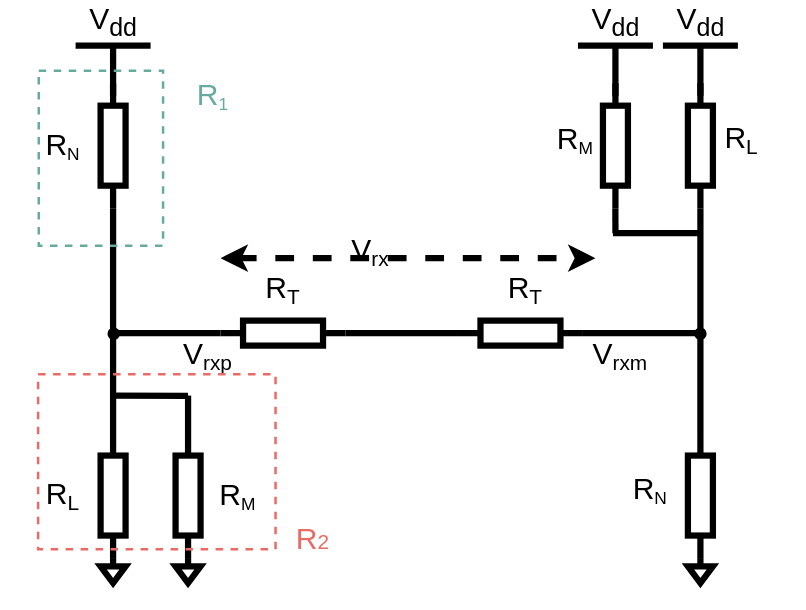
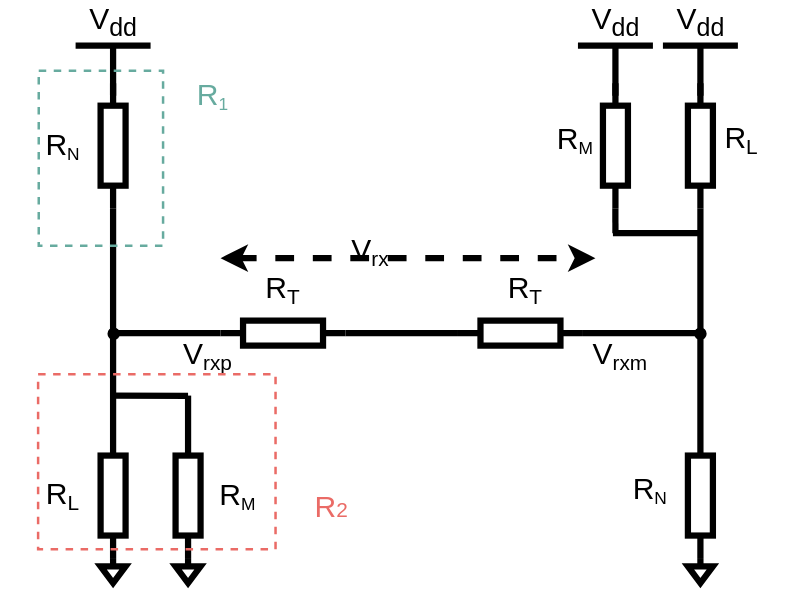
(313, 539) -> (332, 508)
